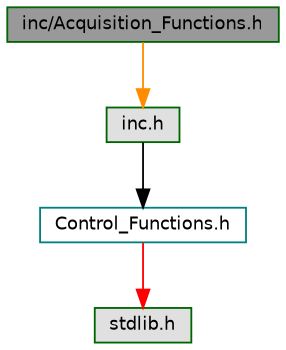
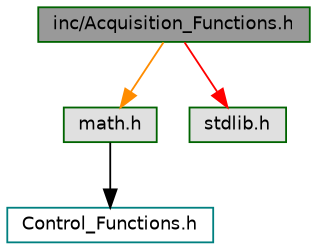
(143, 125) -> (110, 125)
(143, 266) -> (201, 67)
